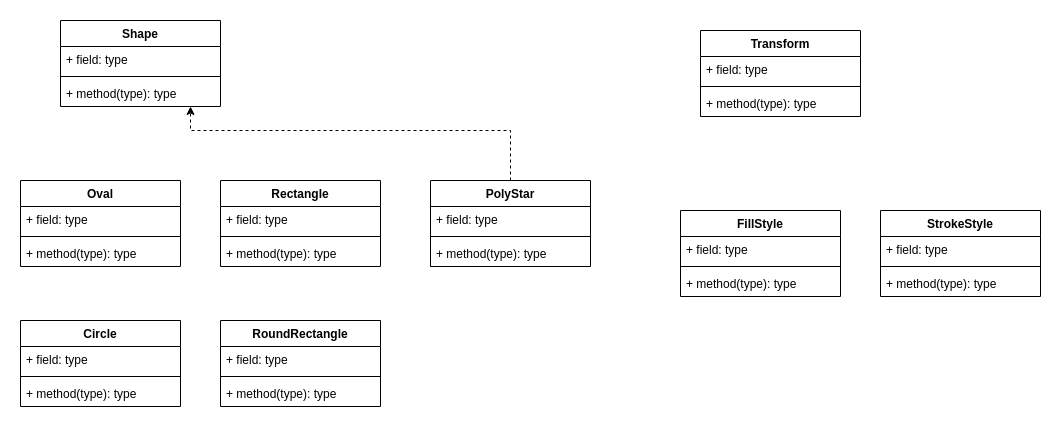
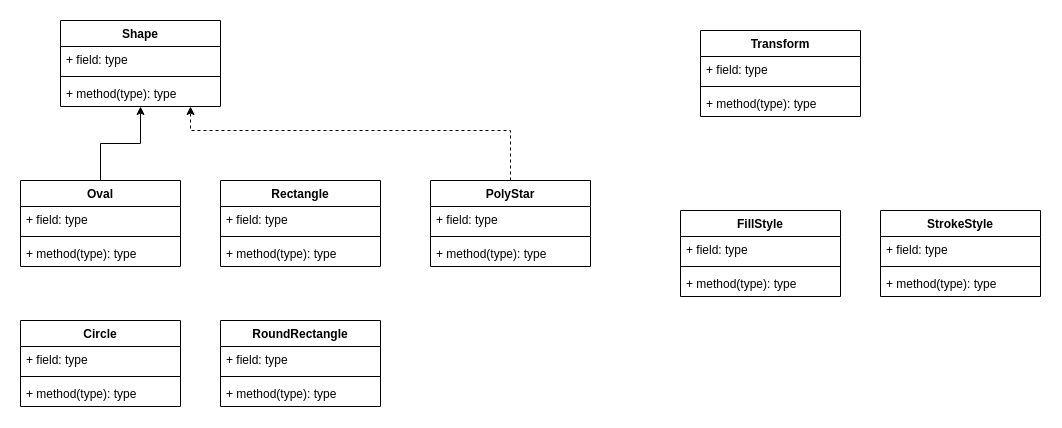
none -> (117, 144)
